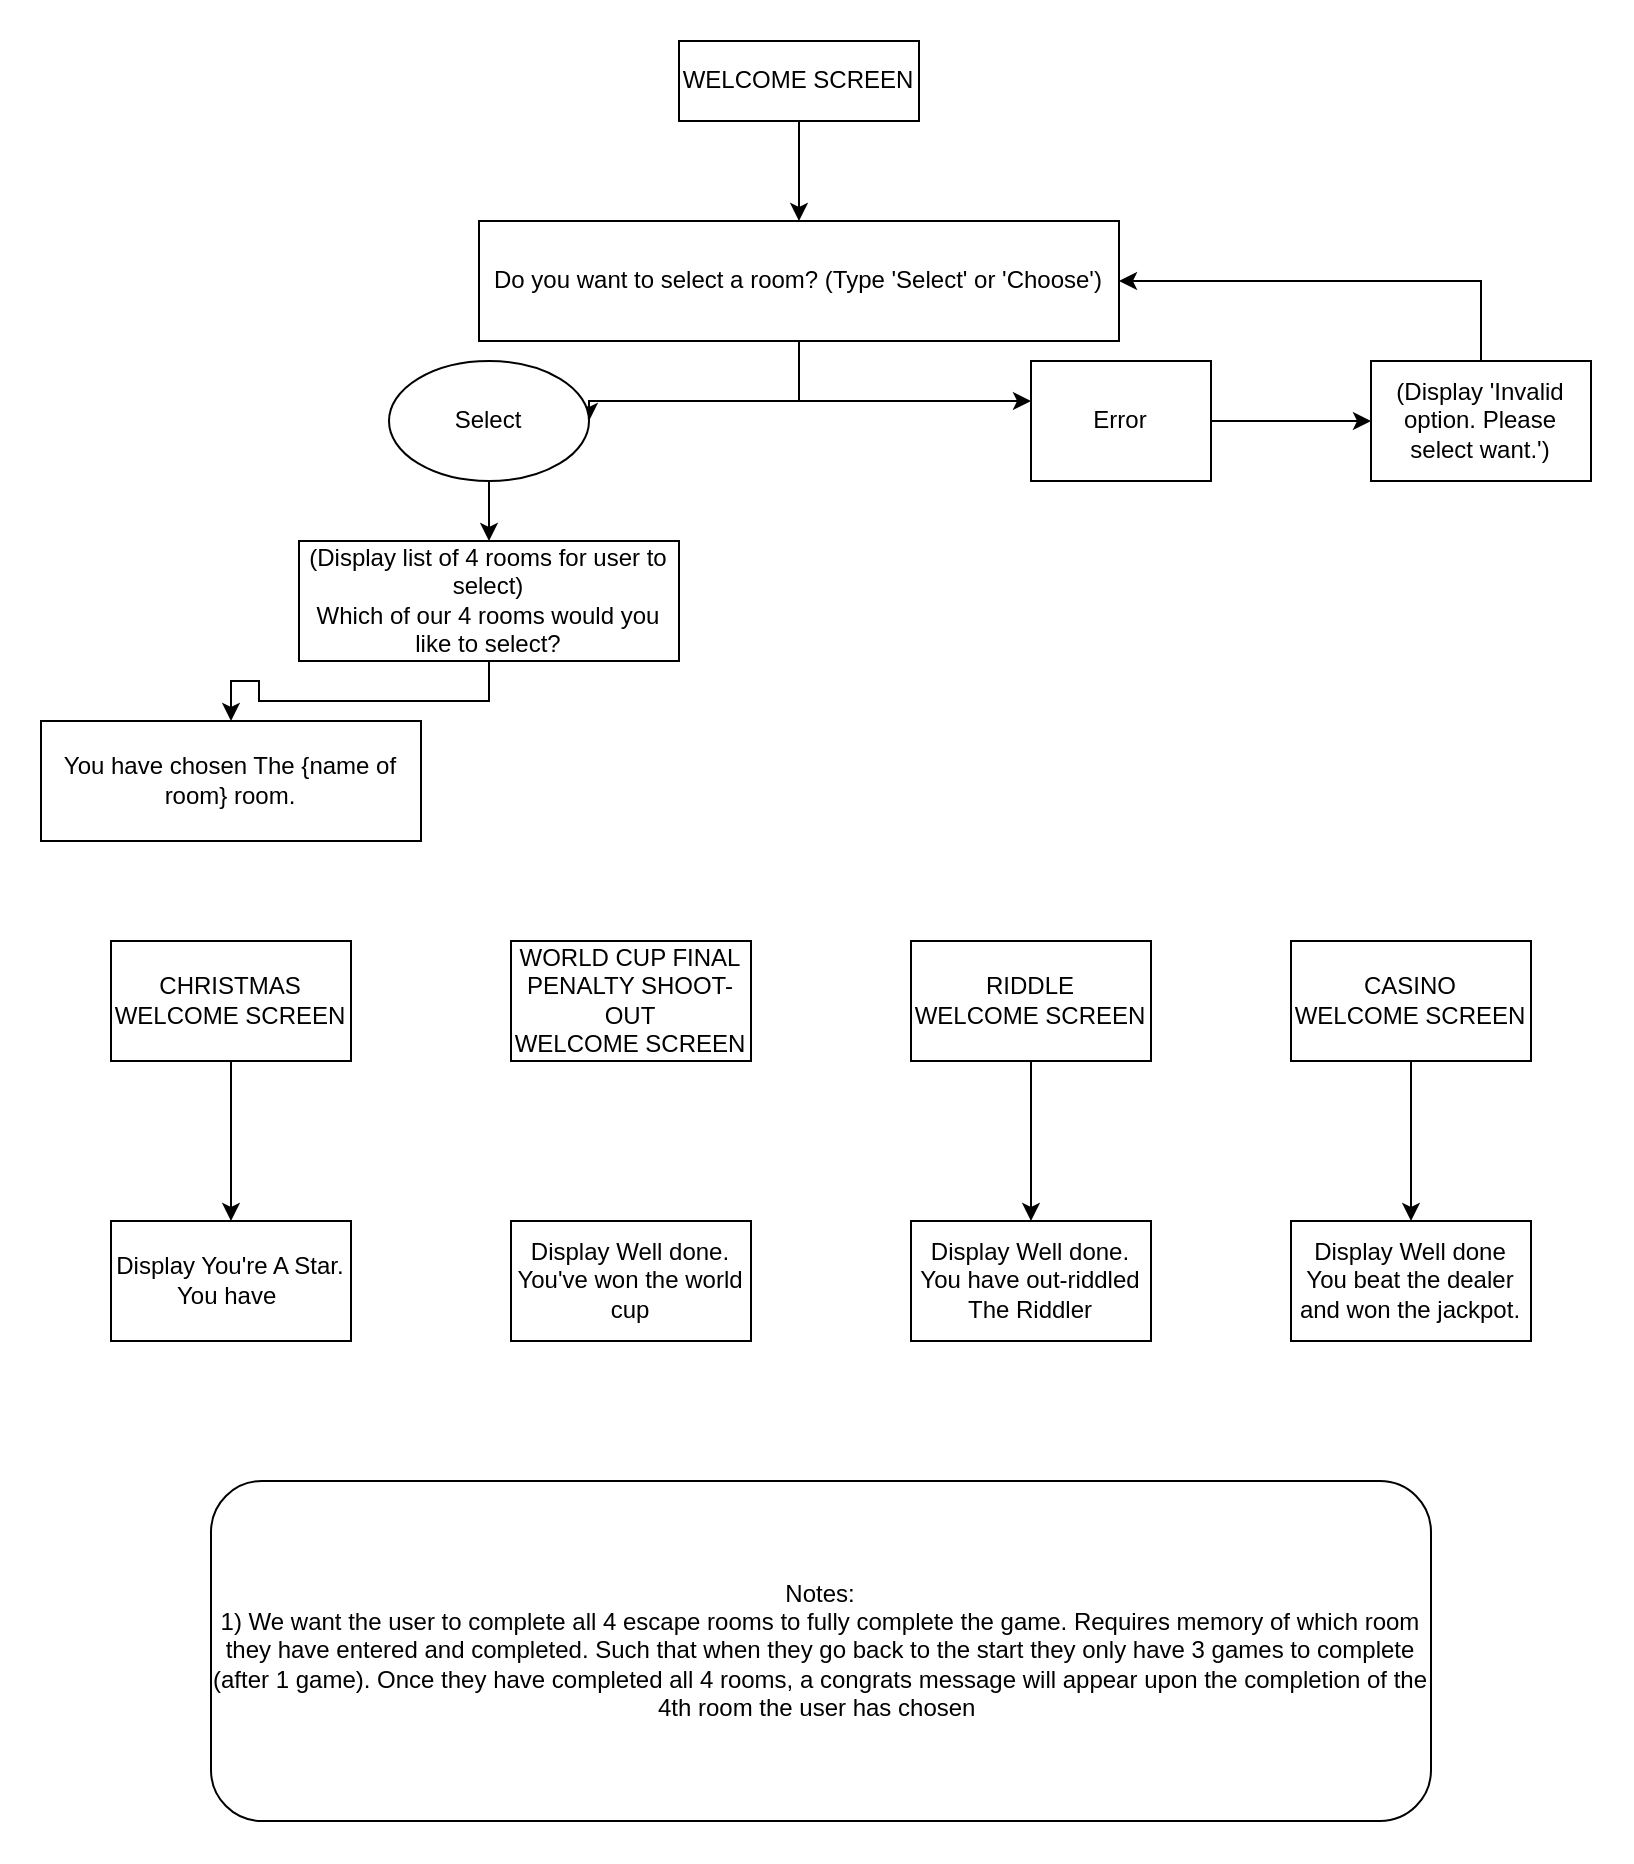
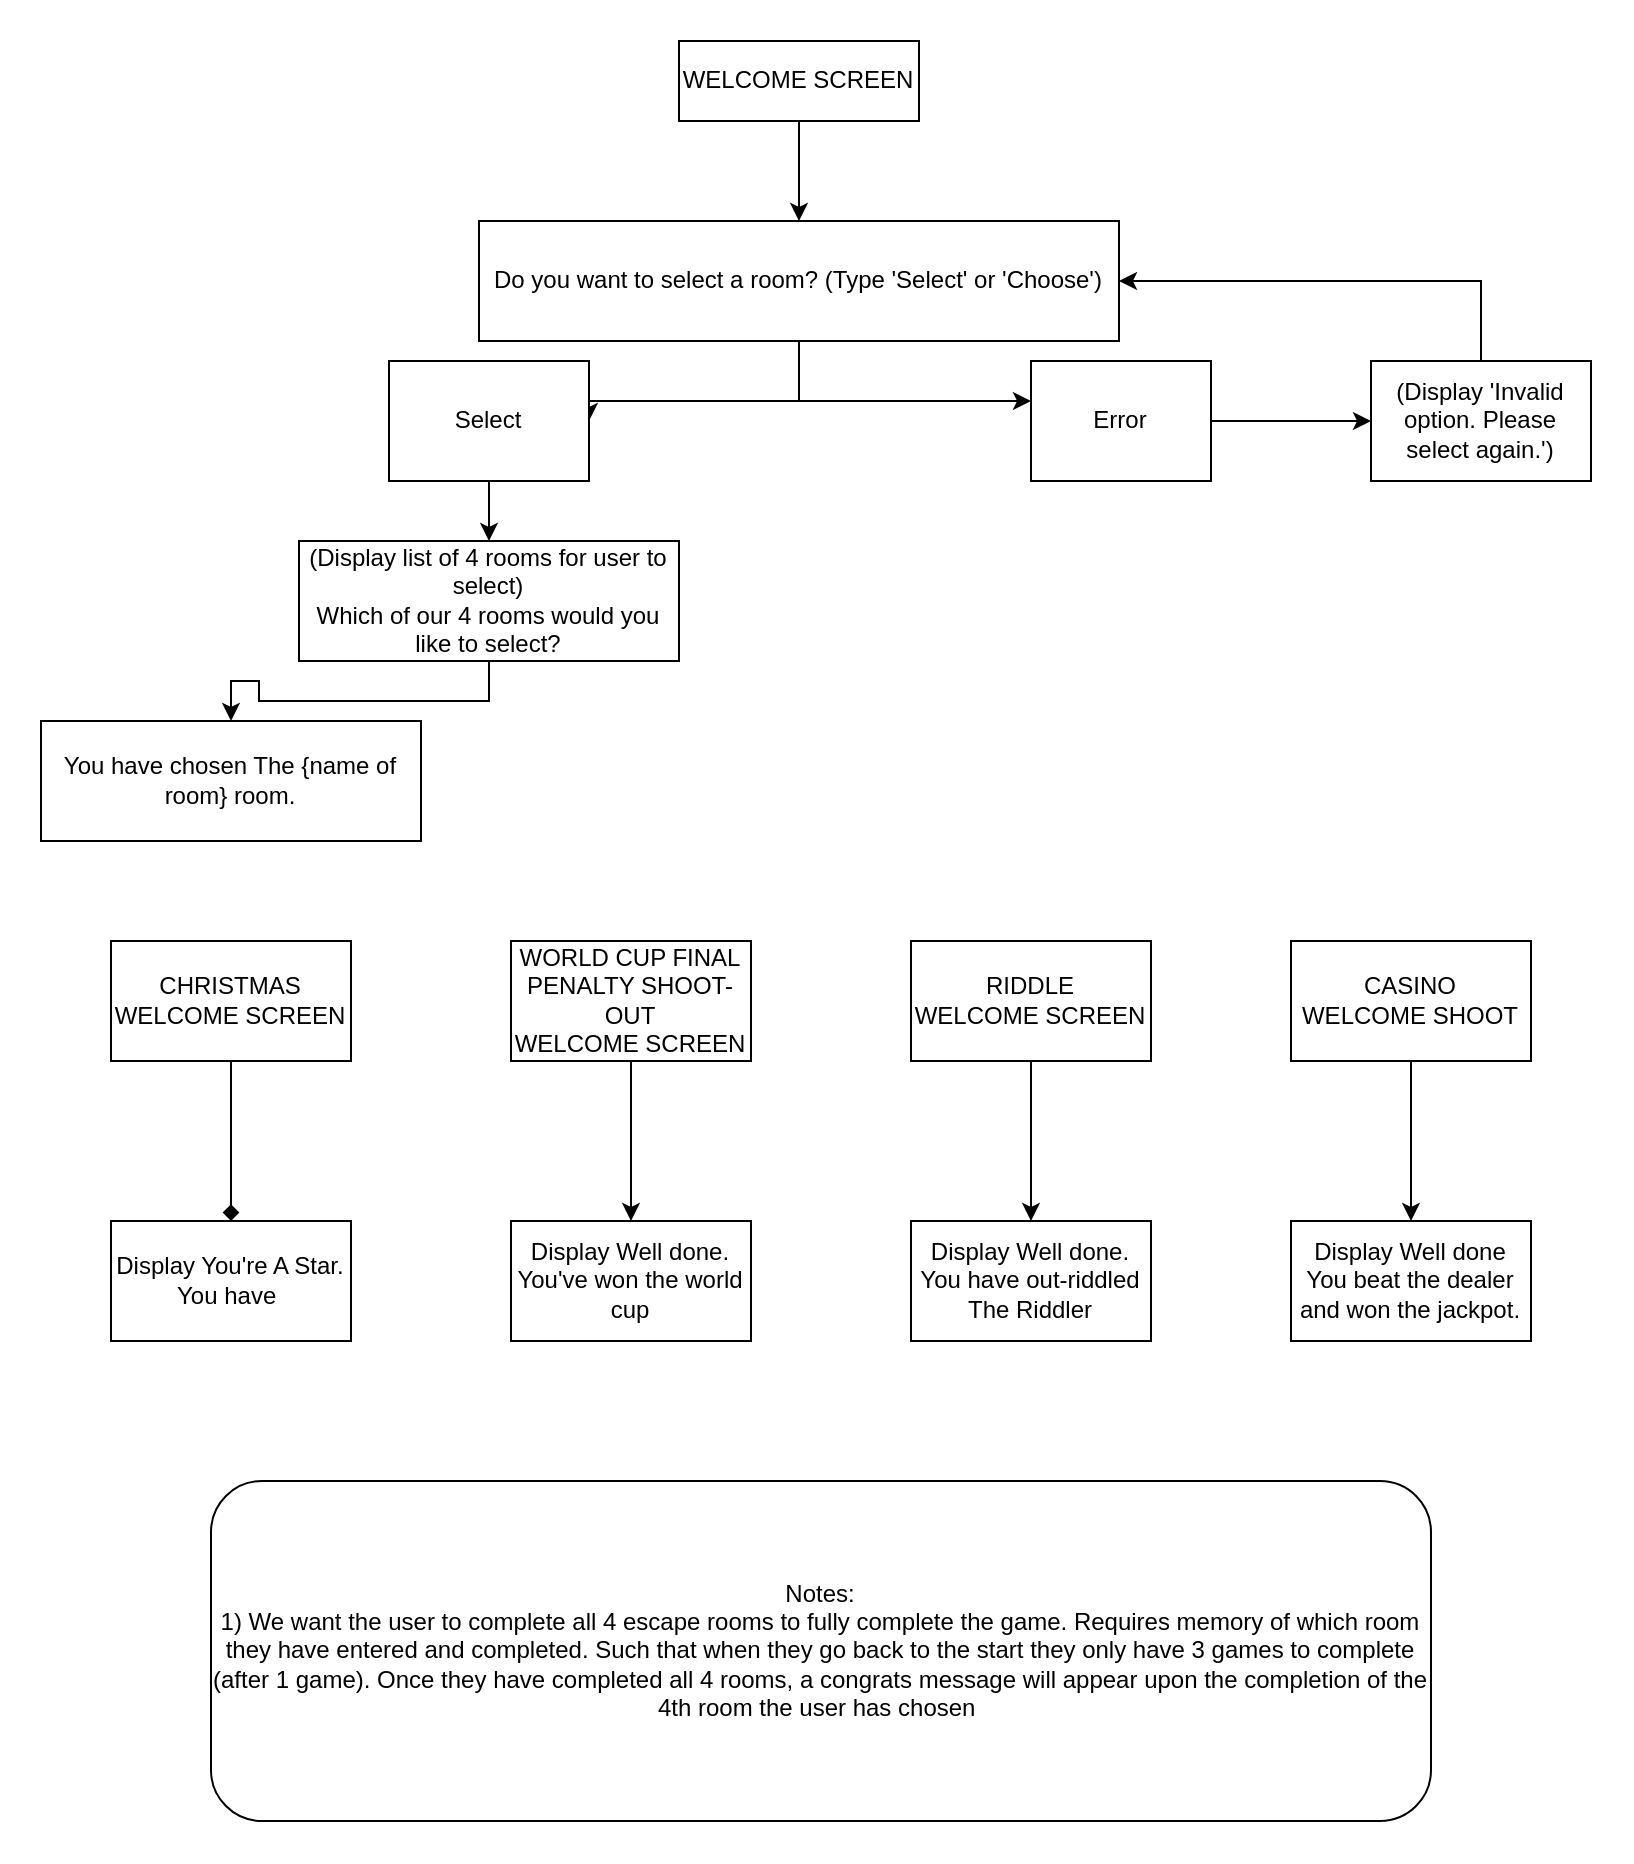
(489, 421) -> (489, 421)
(1481, 421) -> (1481, 421)
(1411, 1001) -> (1411, 1001)
none -> (631, 1134)
(231, 1206) -> (231, 1205)
